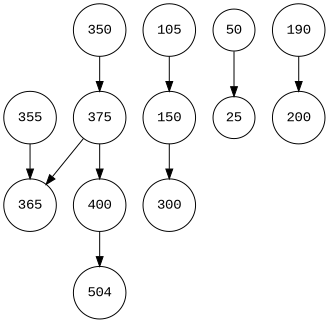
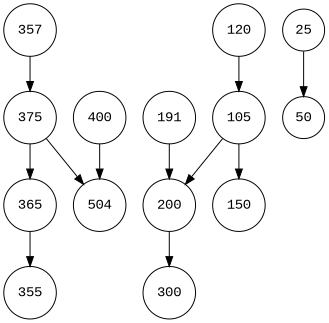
(100, 30) -> (30, 30)
none -> (239, 30)
(299, 30) -> (169, 118)
(234, 69) -> (304, 69)
(30, 156) -> (30, 244)
(100, 156) -> (62, 158)
(169, 156) -> (169, 244)
none -> (207, 158)
